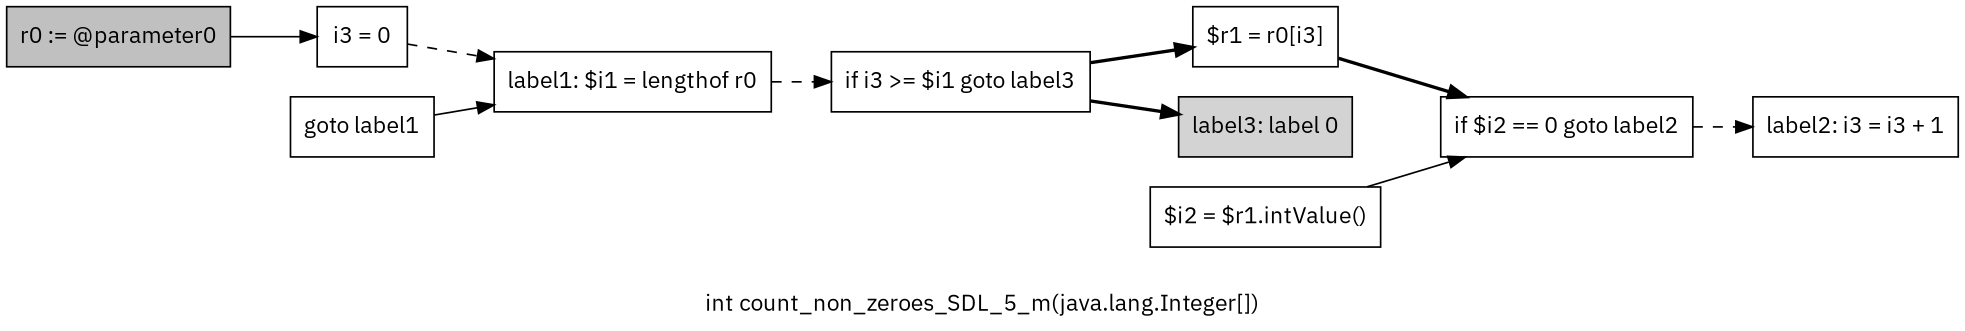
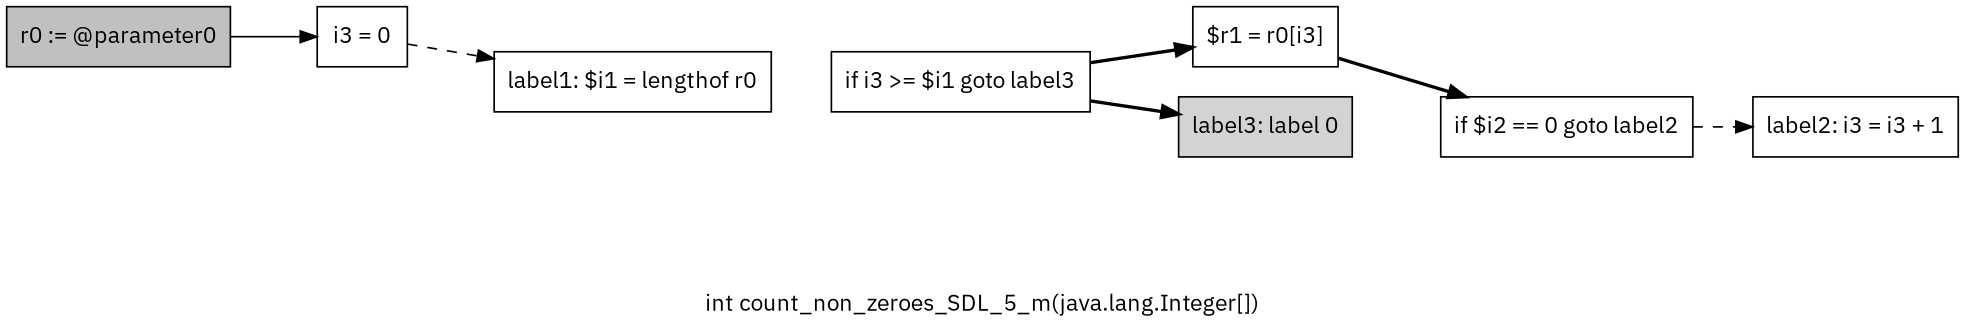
(793, 82) -> none
(362, 127) -> none
(1265, 217) -> none
